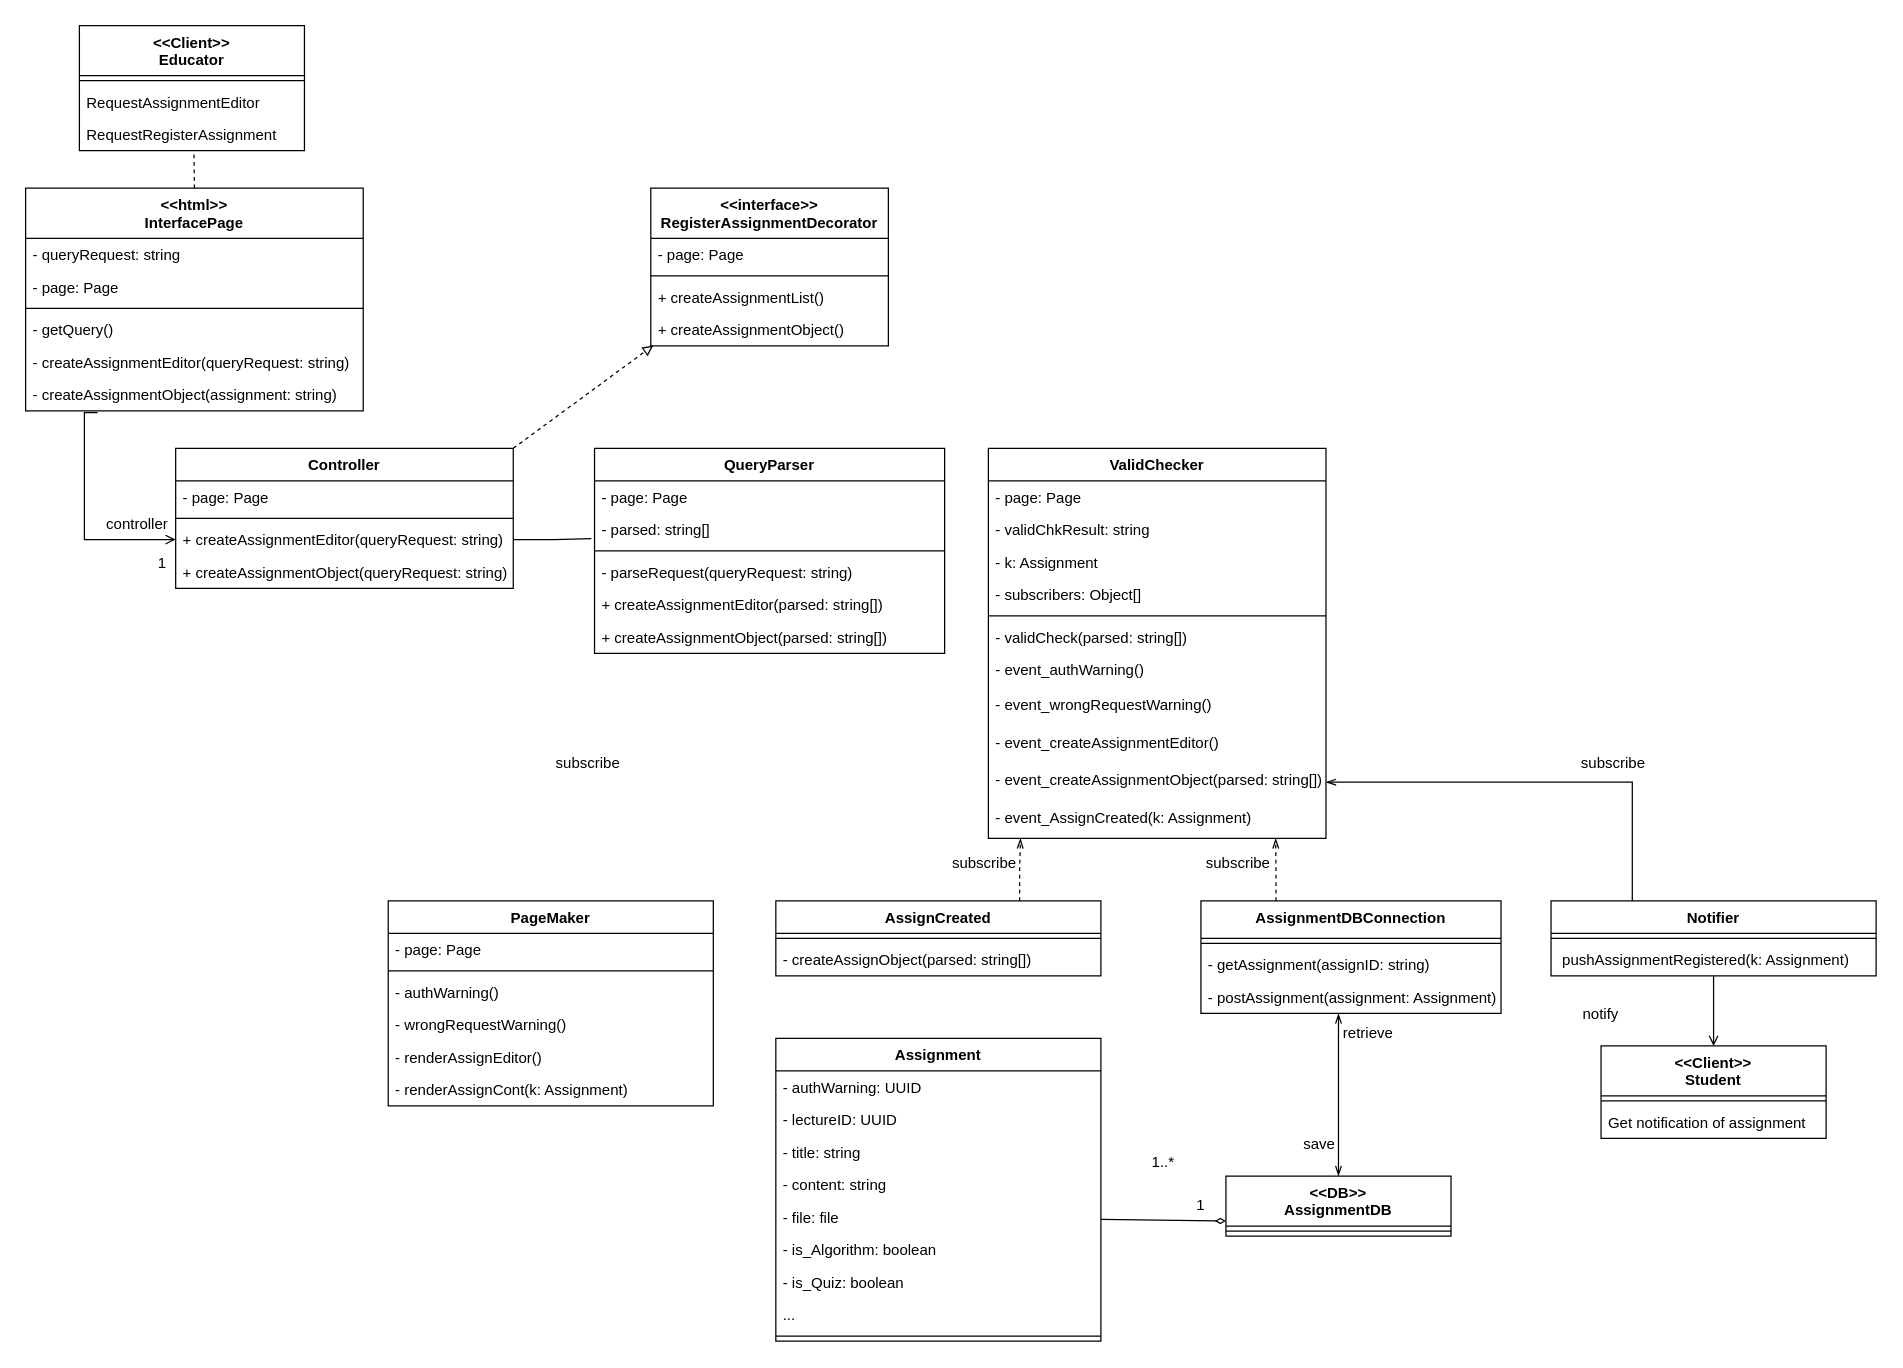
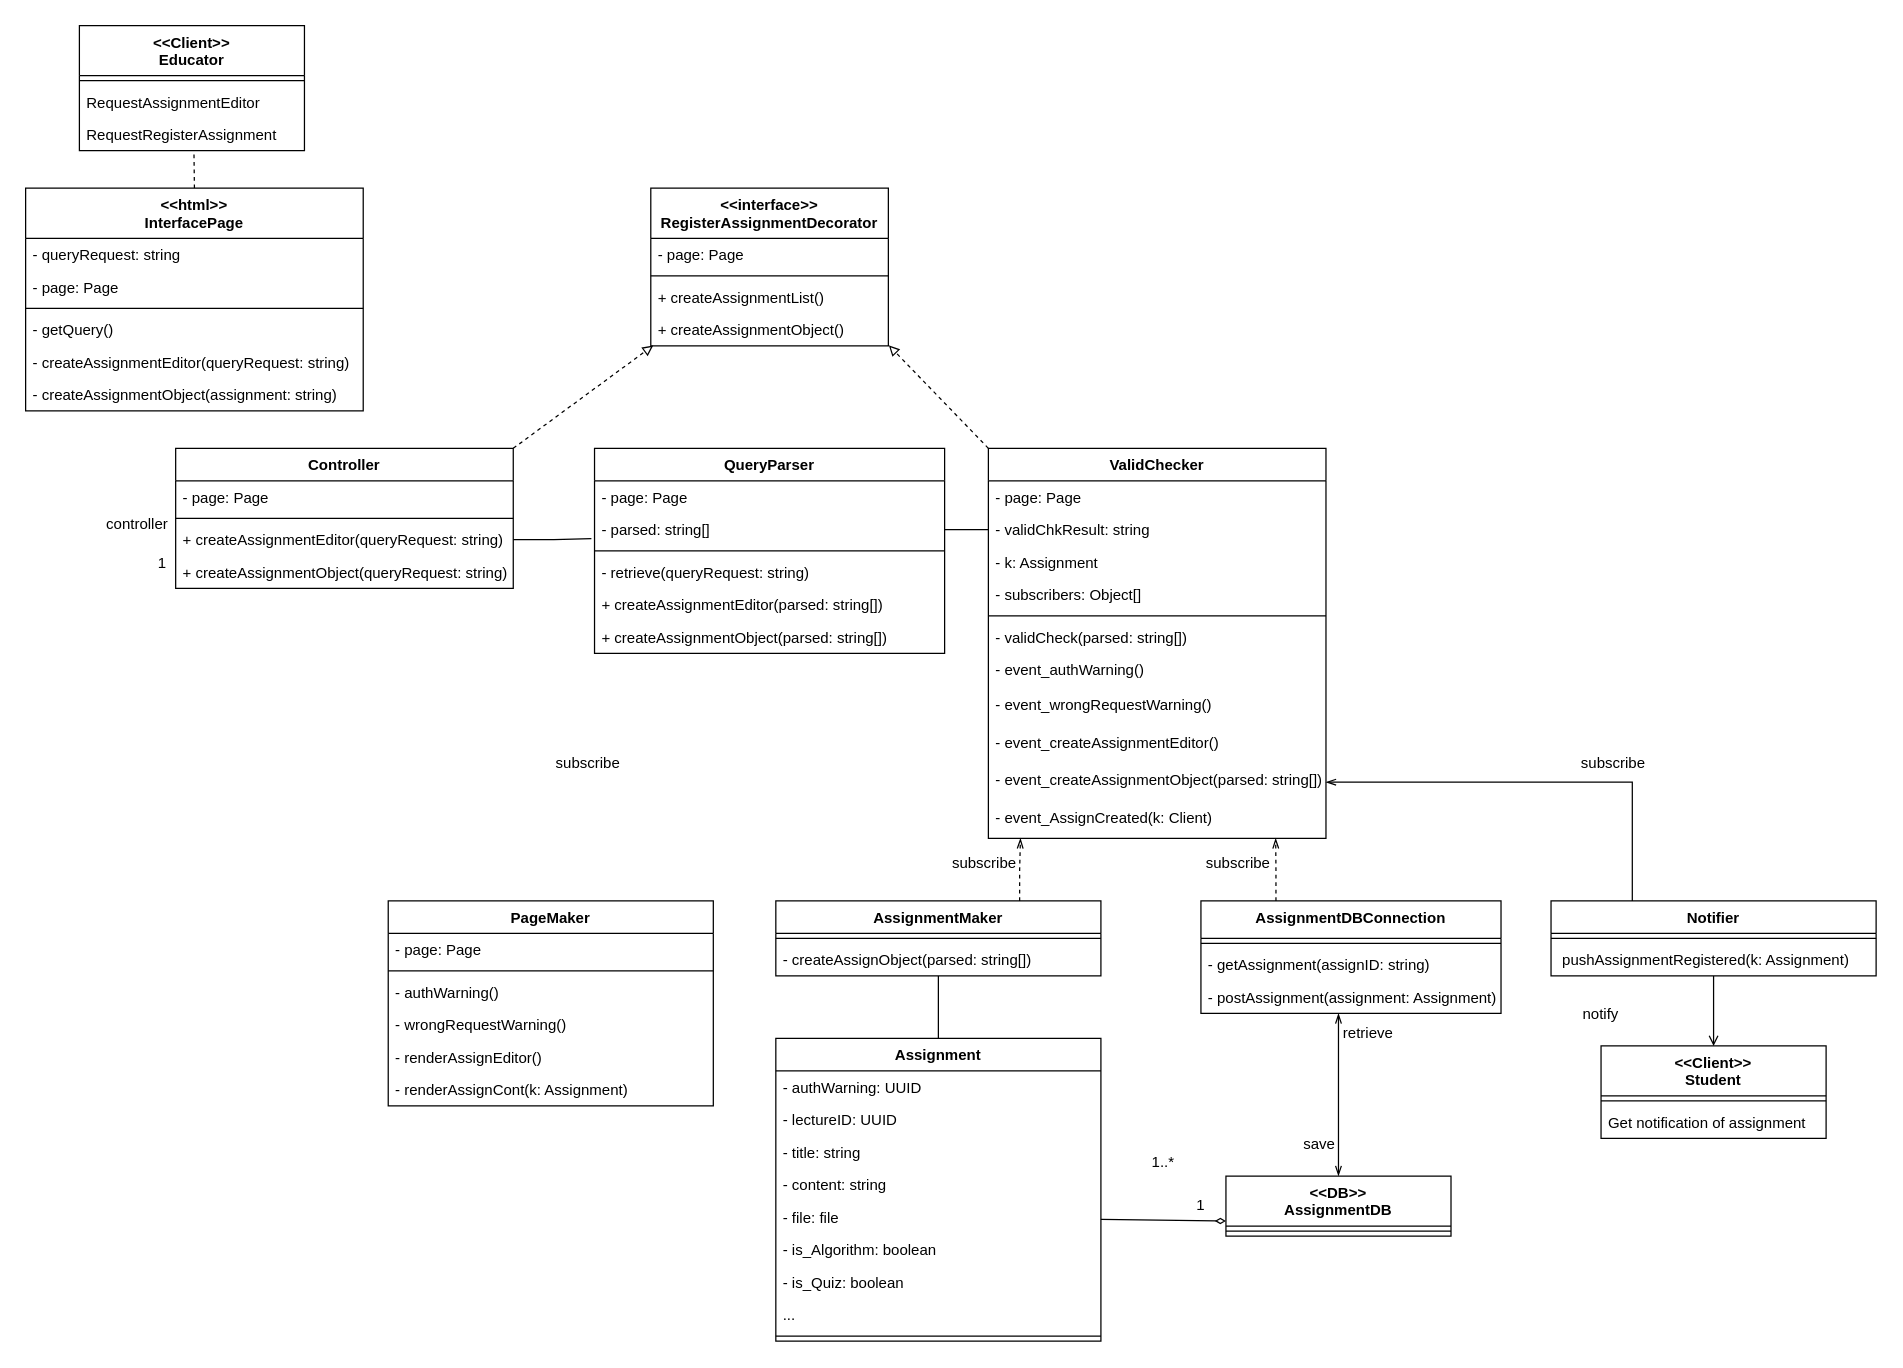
none -> (942, 401)
(84, 520) -> none
none -> (966, 529)
(745, 573) -> (726, 573)
(1136, 818) -> (1118, 818)
(938, 918) -> (938, 918)
none -> (938, 1008)
